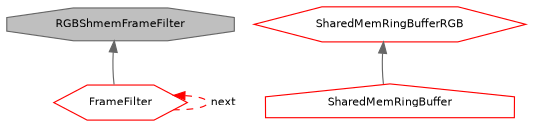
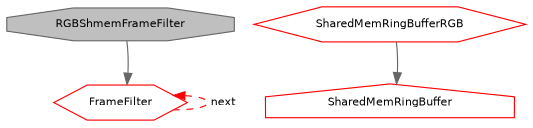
(113, 68) -> (128, 57)
(382, 69) -> (397, 57)
